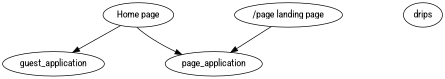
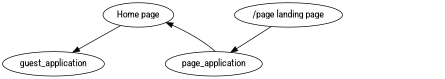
(423, 15) -> none
(155, 41) -> (195, 37)
